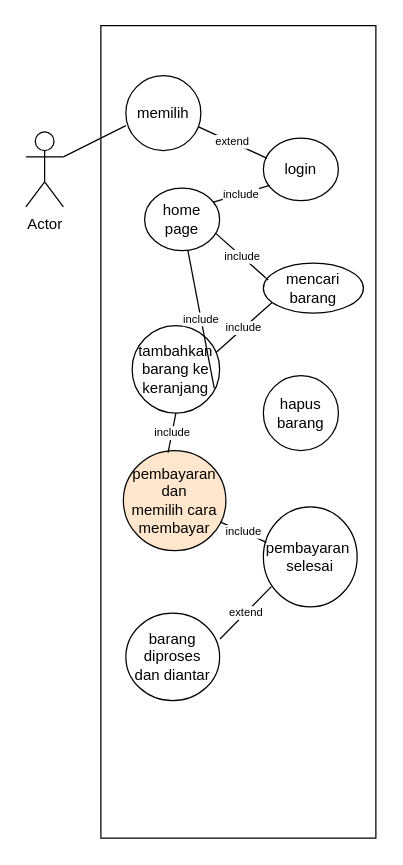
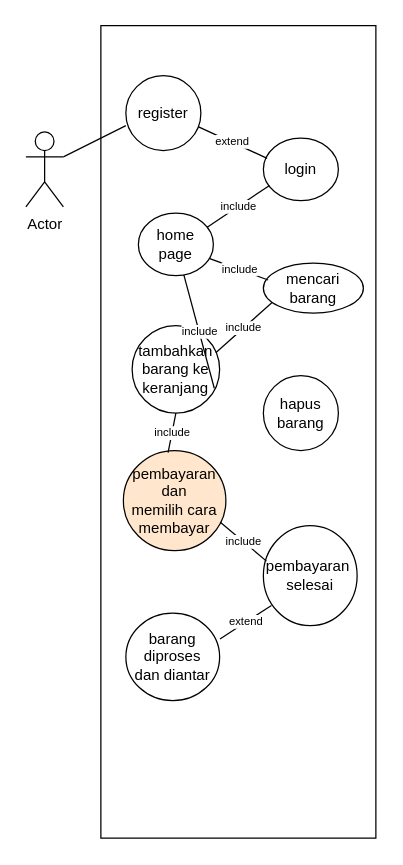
(163, 113) -> (163, 113)
(182, 219) -> (176, 244)
(310, 557) -> (310, 576)
